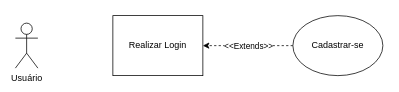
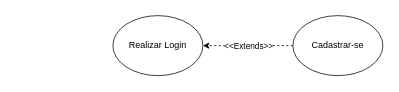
(27, 45) -> none
(158, 45) -> (158, 45)
